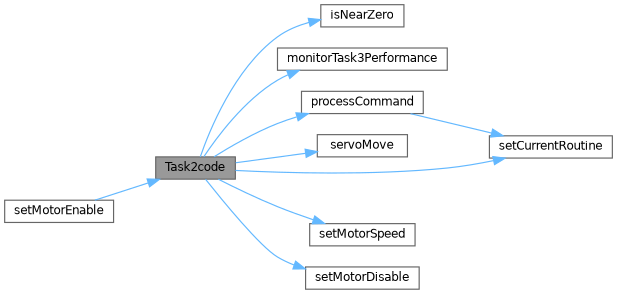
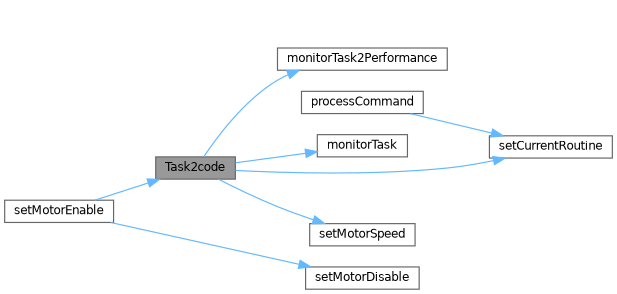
(362, 16) -> none
(362, 59) -> (362, 59)
(254, 134) -> none
(362, 146) -> (362, 146)
(246, 227) -> (205, 243)
